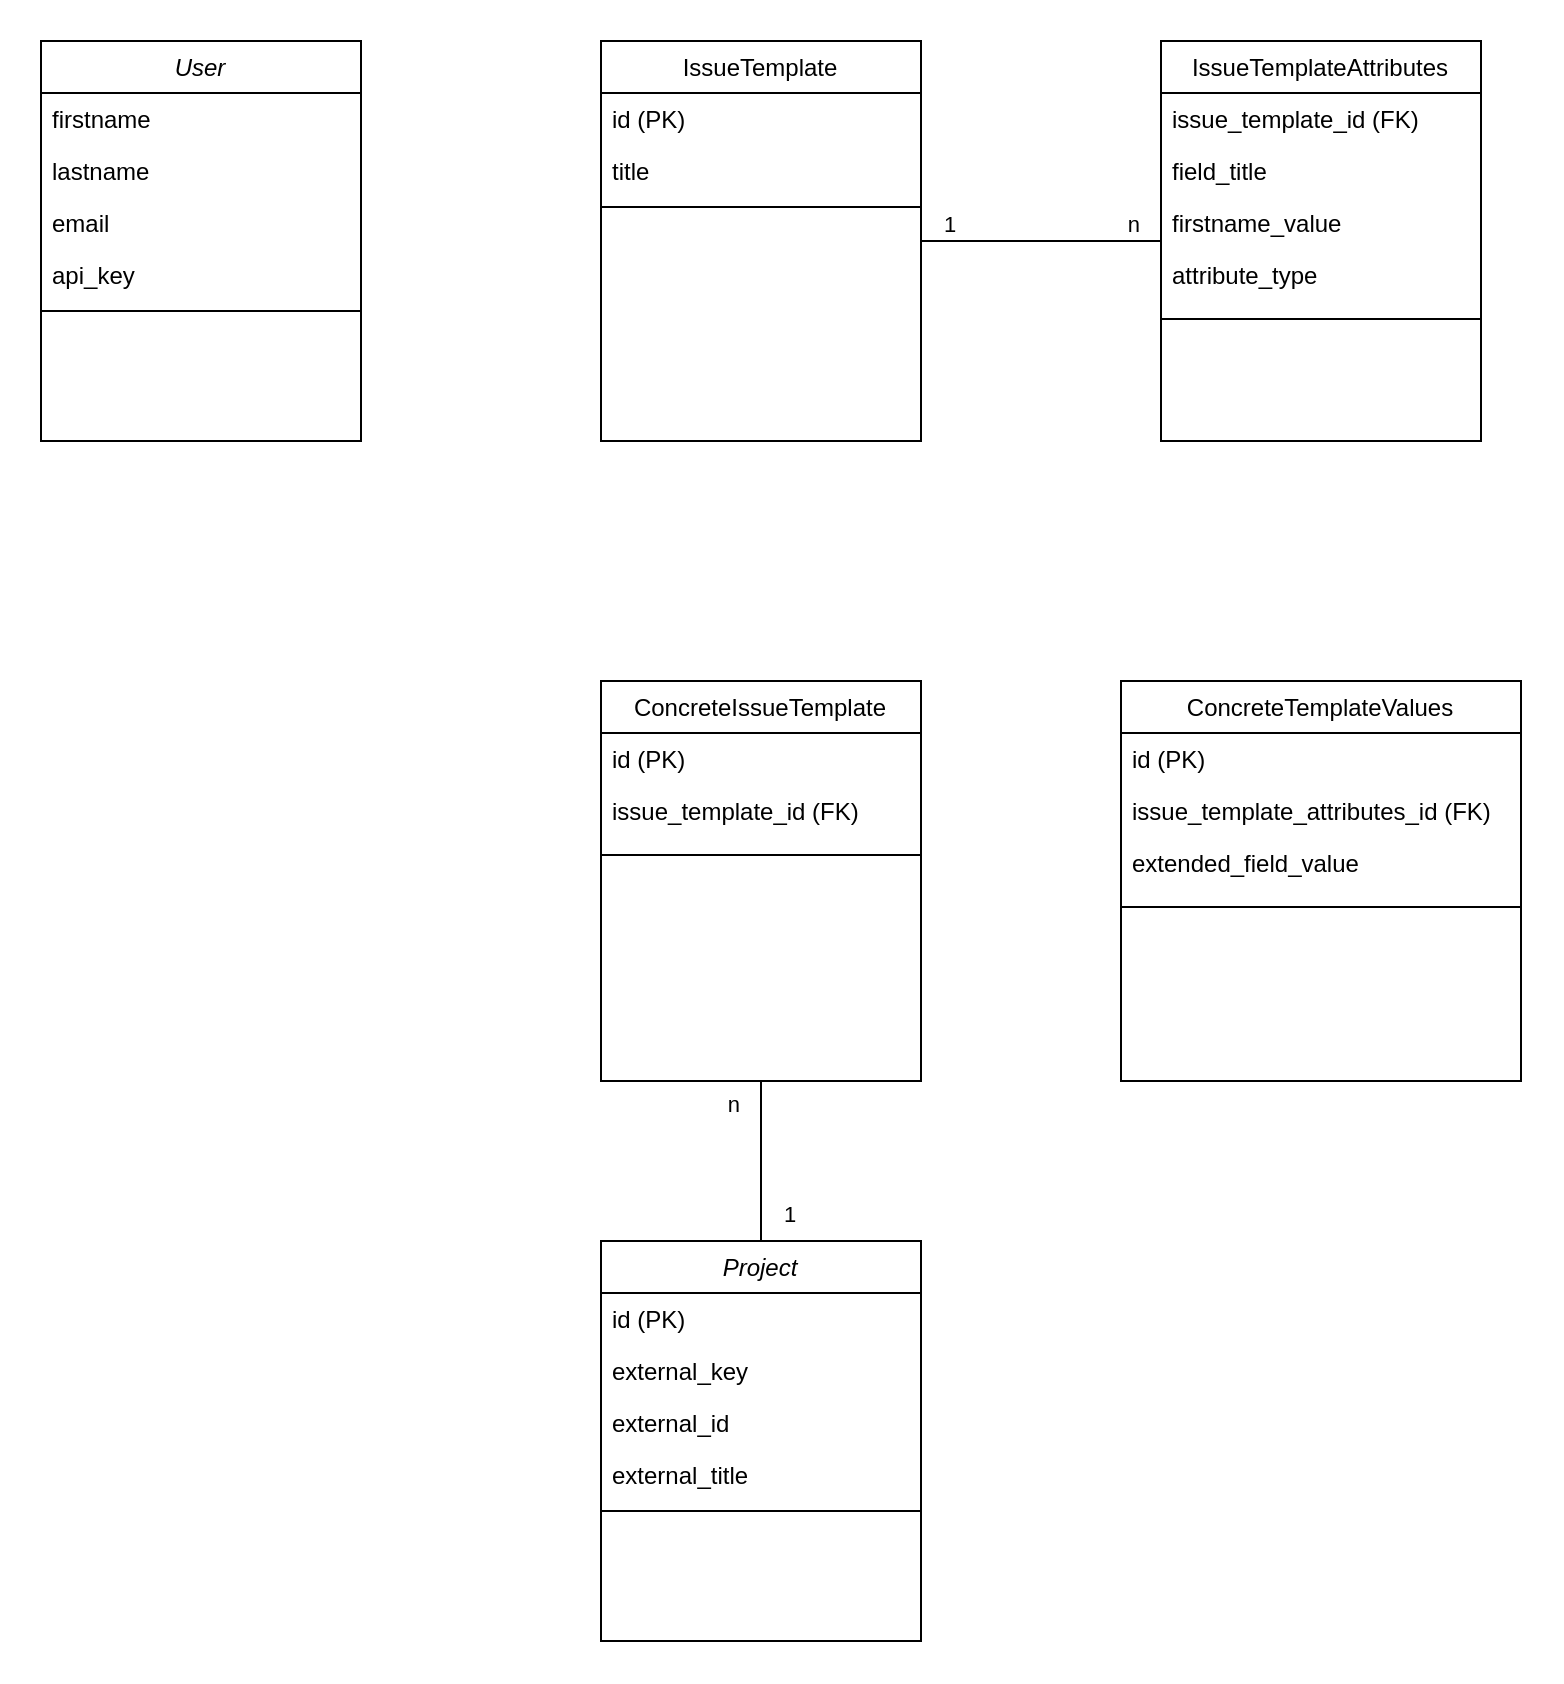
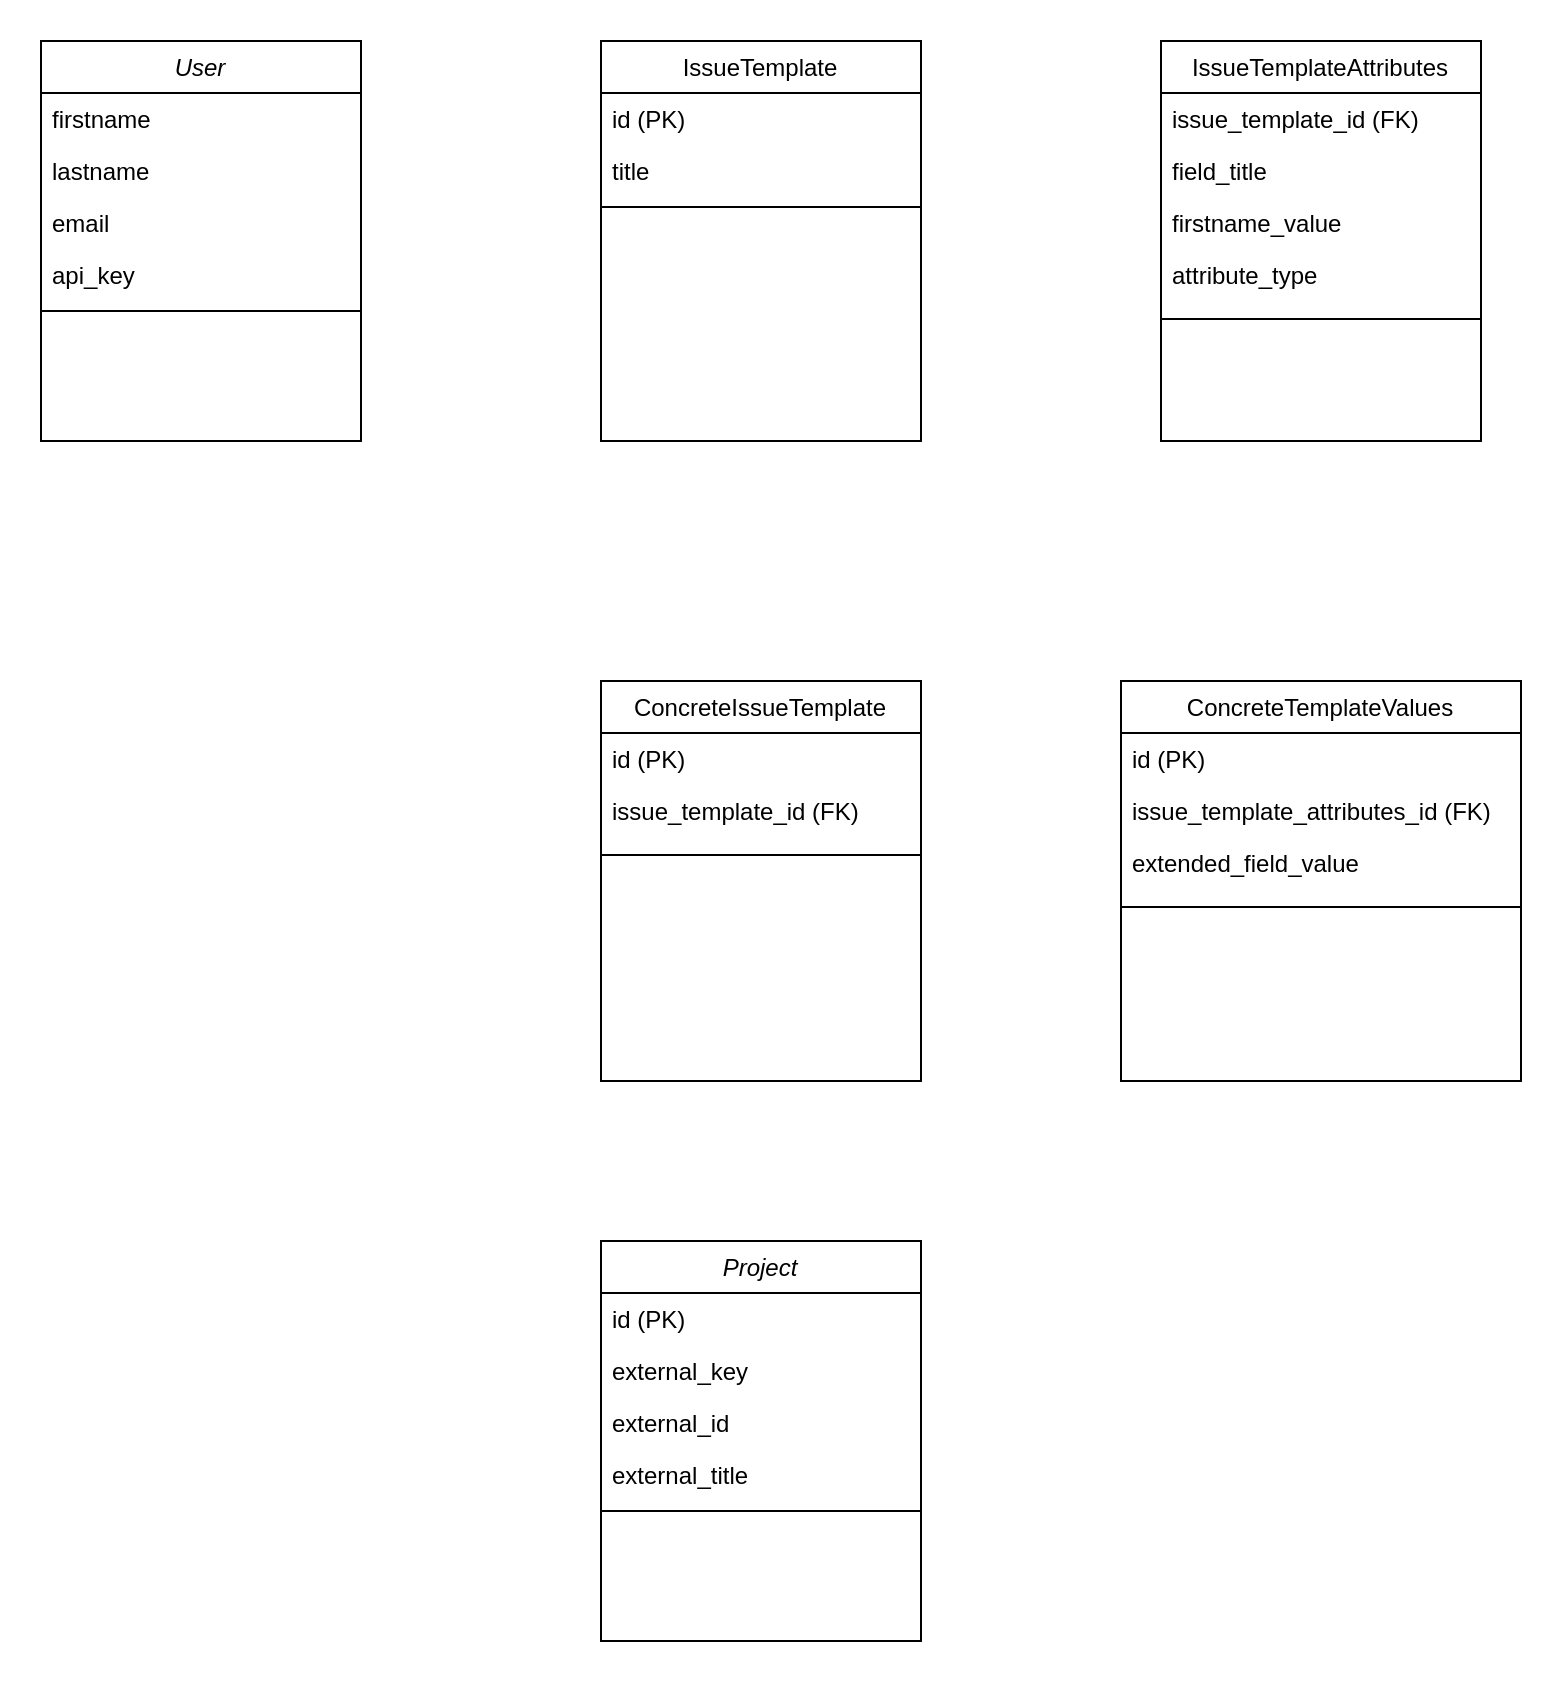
(1041, 241) -> none
(761, 1163) -> none
